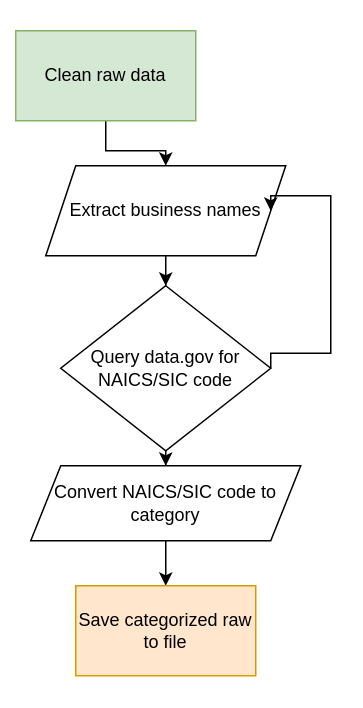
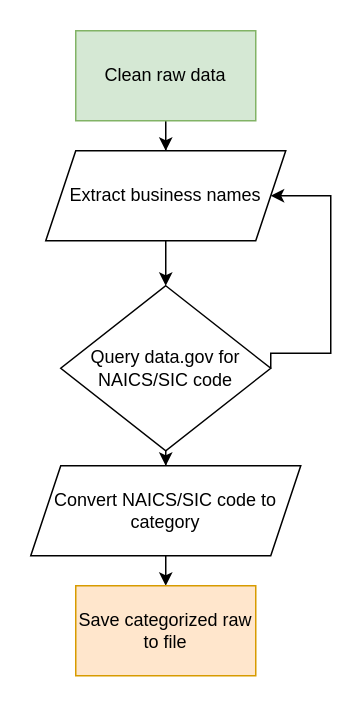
(106, 76) -> (166, 76)
(166, 211) -> (166, 196)
(166, 503) -> (166, 511)
